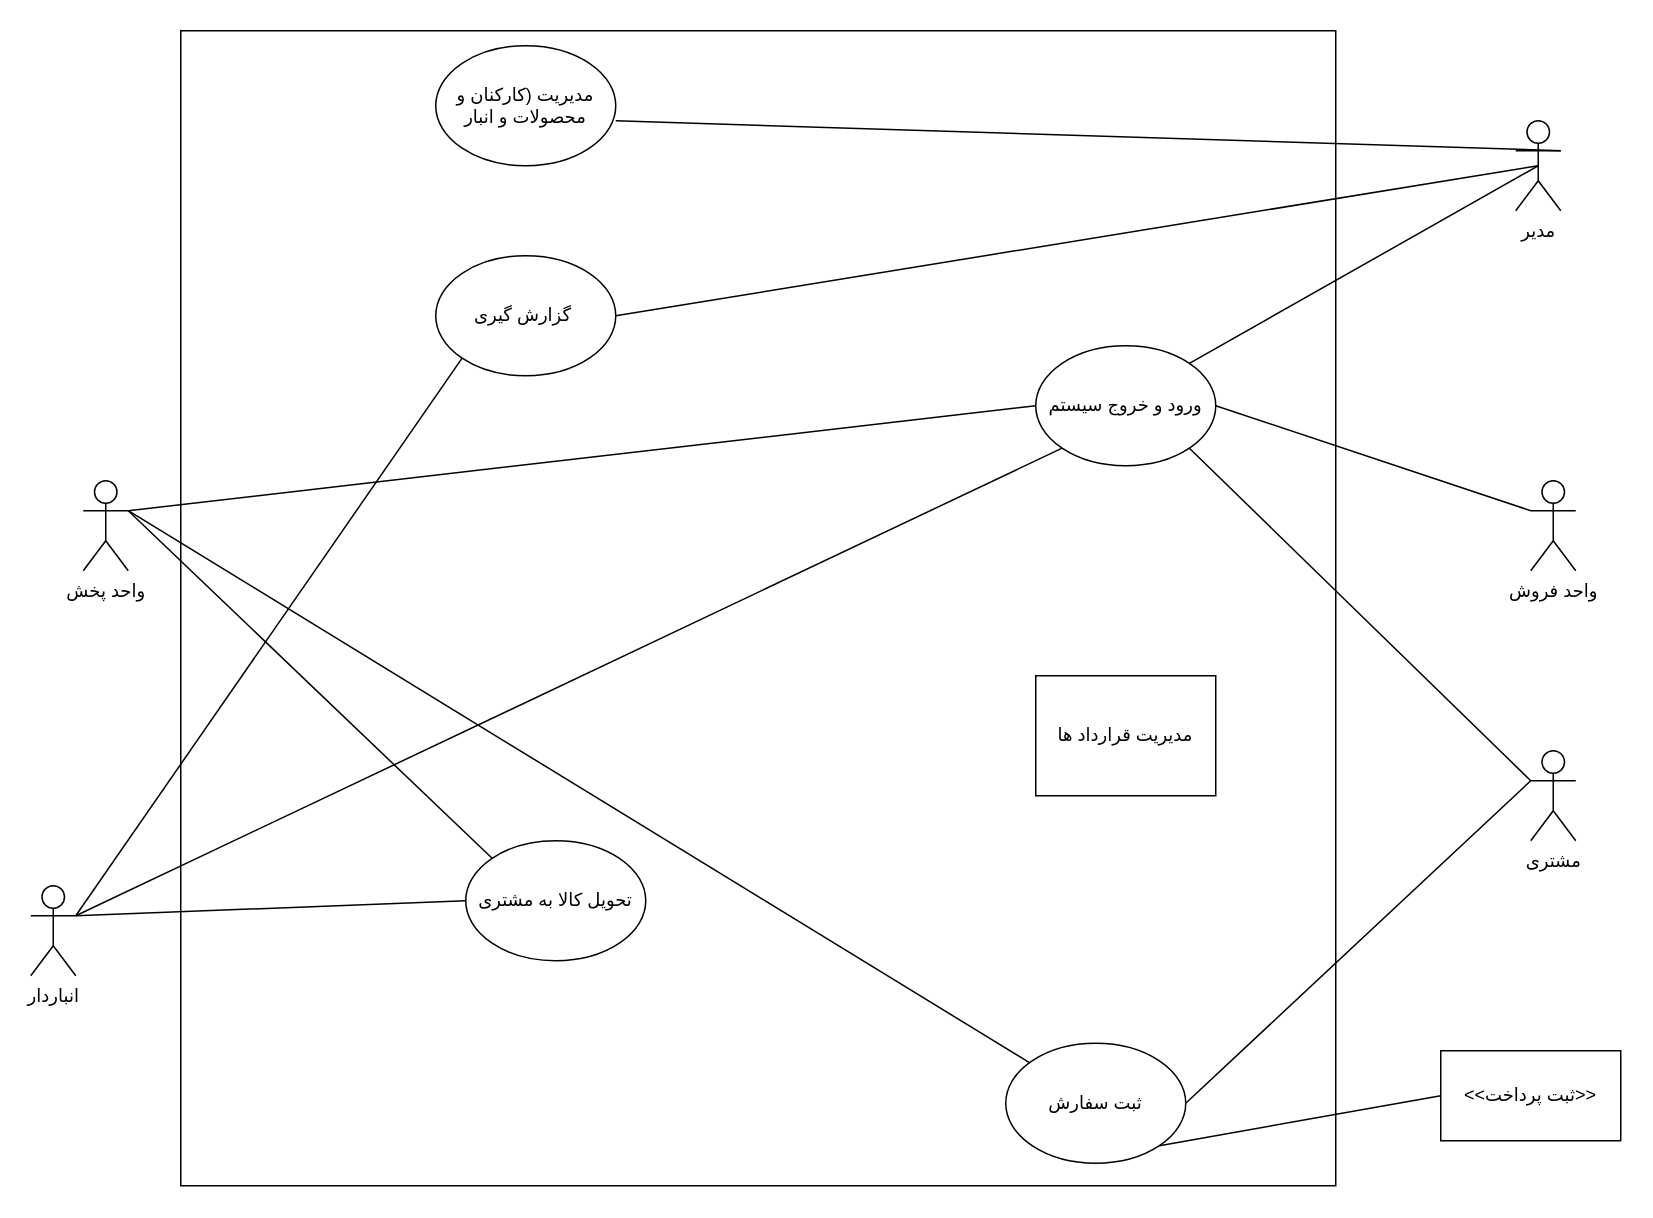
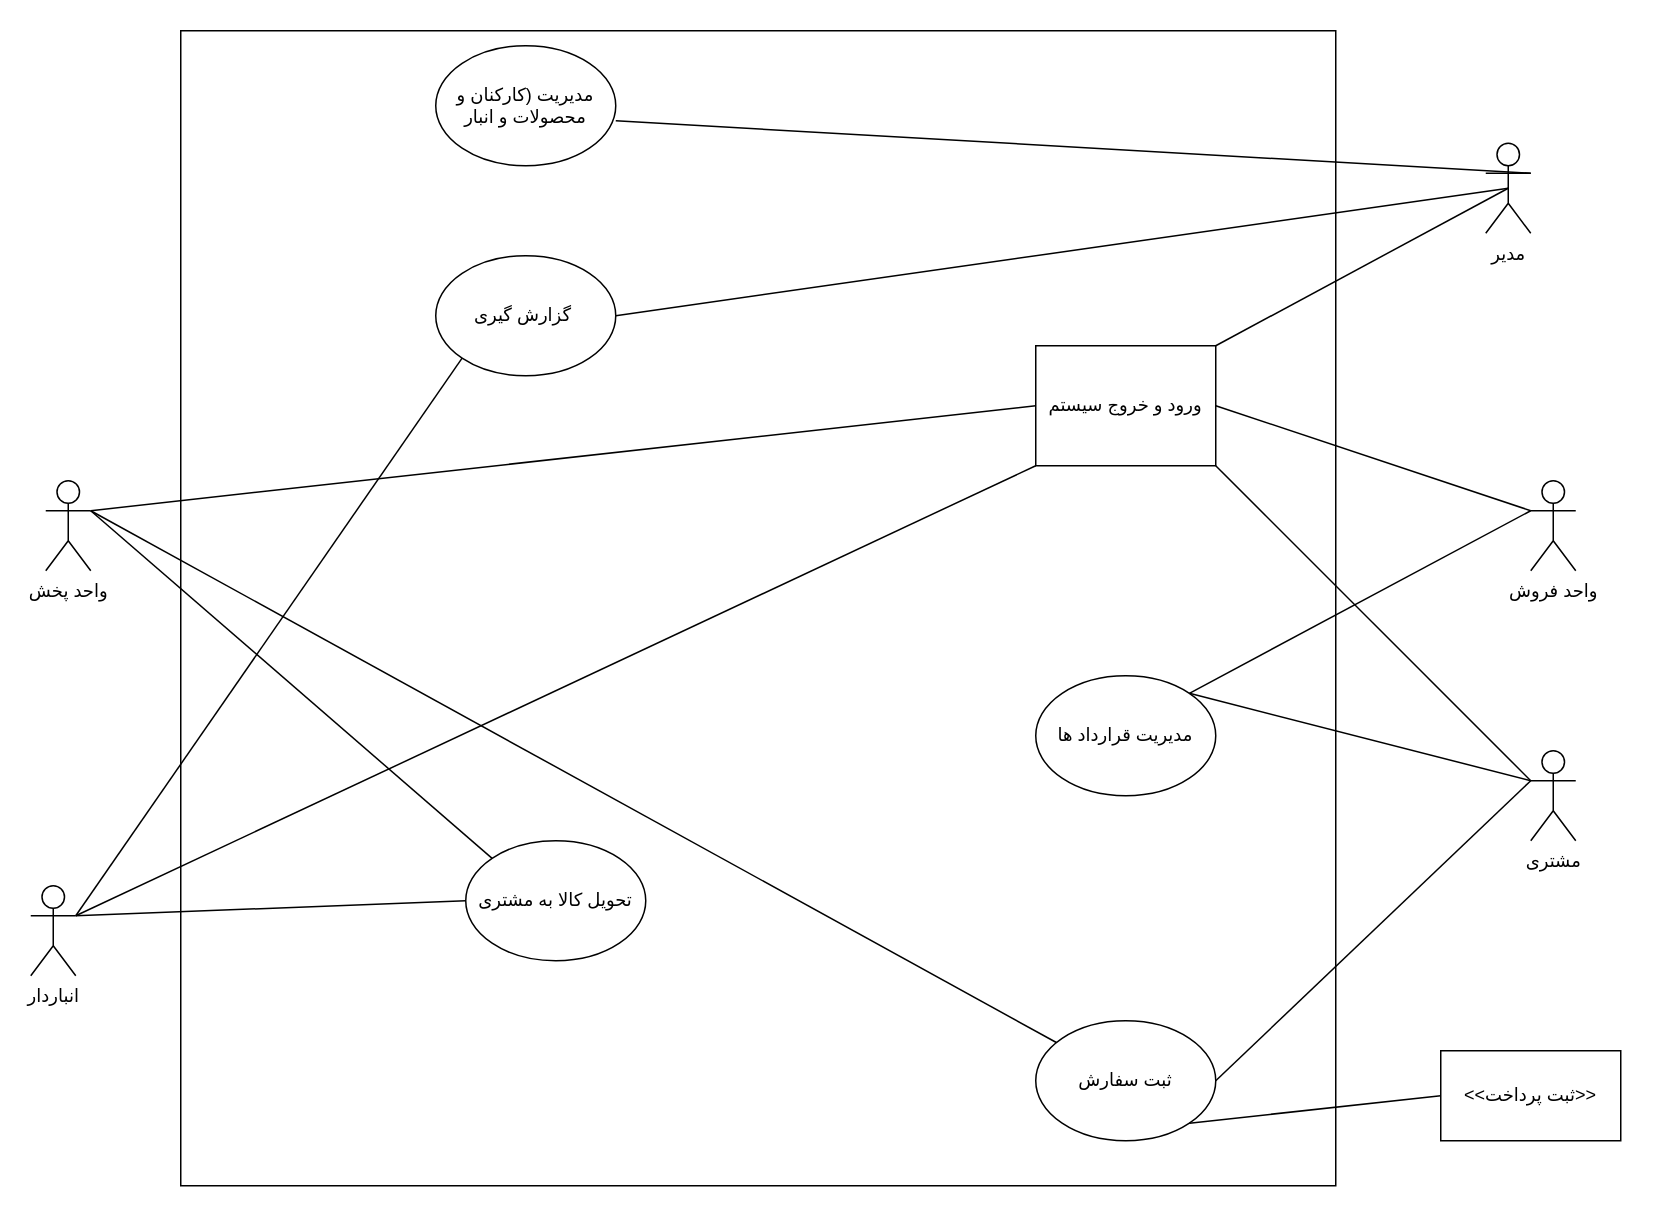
(1538, 166) -> (1508, 188)
(1126, 406) -> (1126, 406)
(106, 526) -> (68, 526)
none -> (1443, 557)
(1126, 736) -> (1126, 736)
none -> (1358, 737)
(1096, 1103) -> (1126, 1081)
